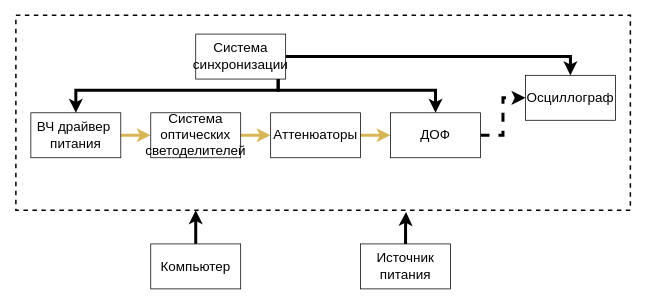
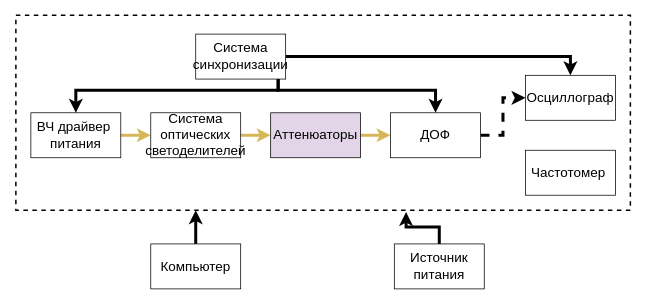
(315, 135) -> (315, 135)
none -> (570, 173)
(405, 267) -> (439, 267)
